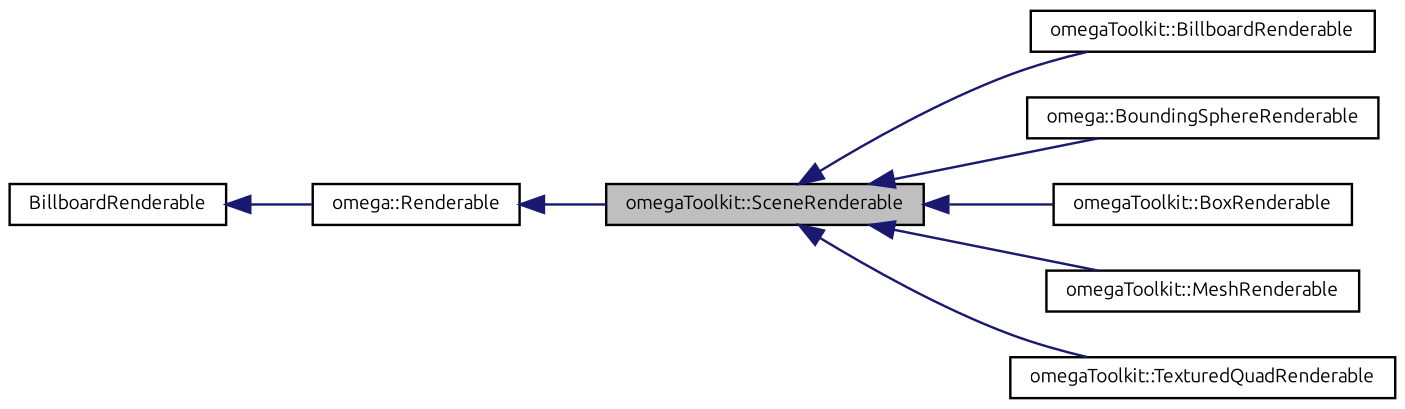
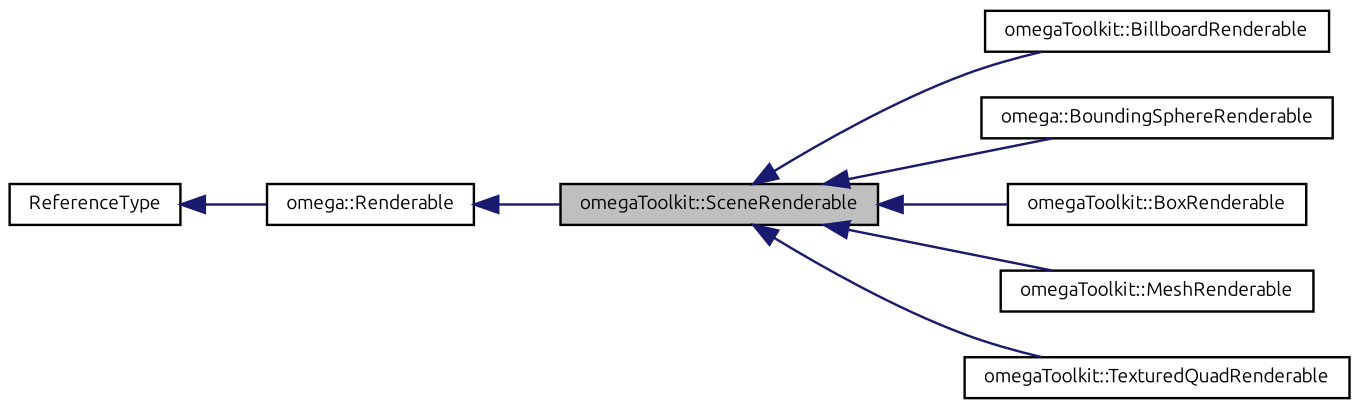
(118, 204) -> (95, 204)
